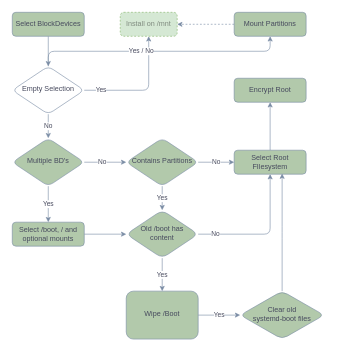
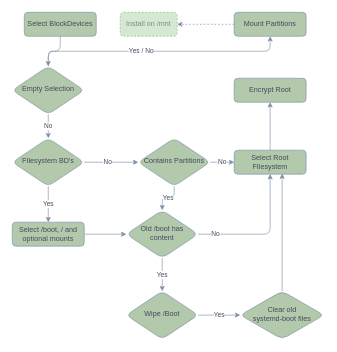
(48, 24) -> (60, 24)
(48, 90) -> (48, 90)
(101, 90) -> none
(48, 161) -> (48, 161)
(162, 162) -> (174, 162)
(162, 315) -> (162, 315)
